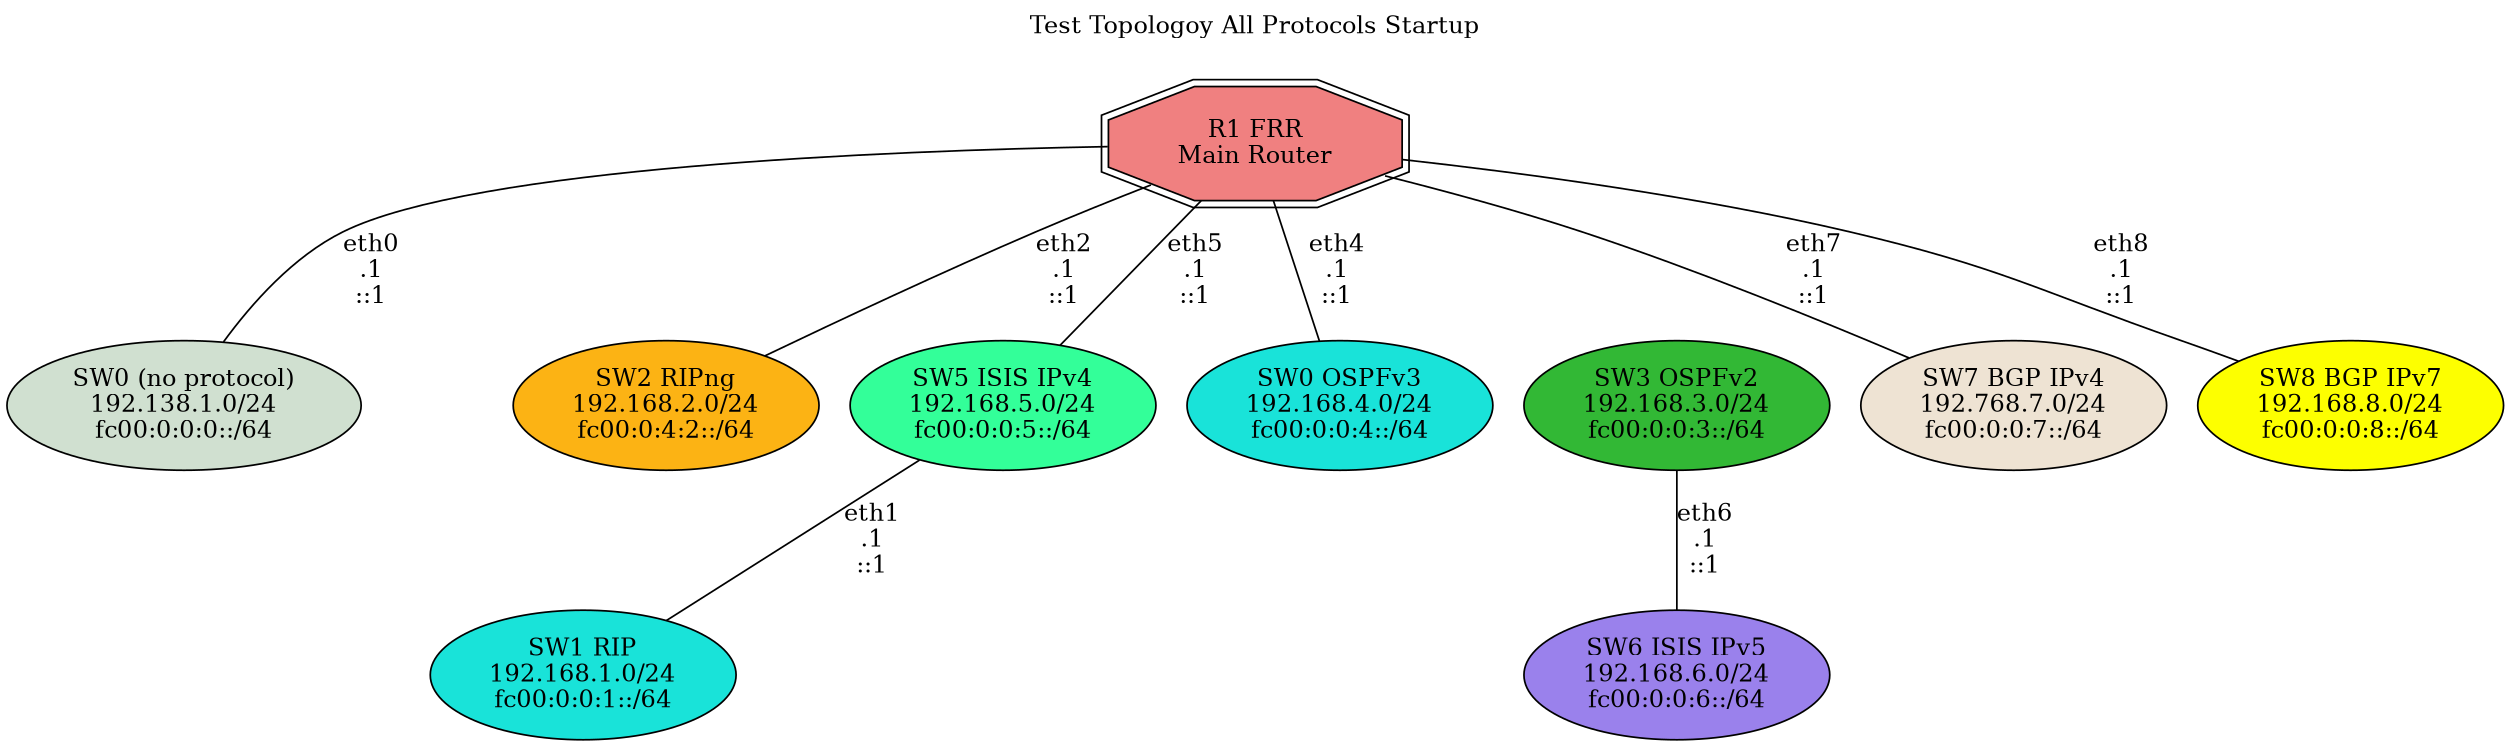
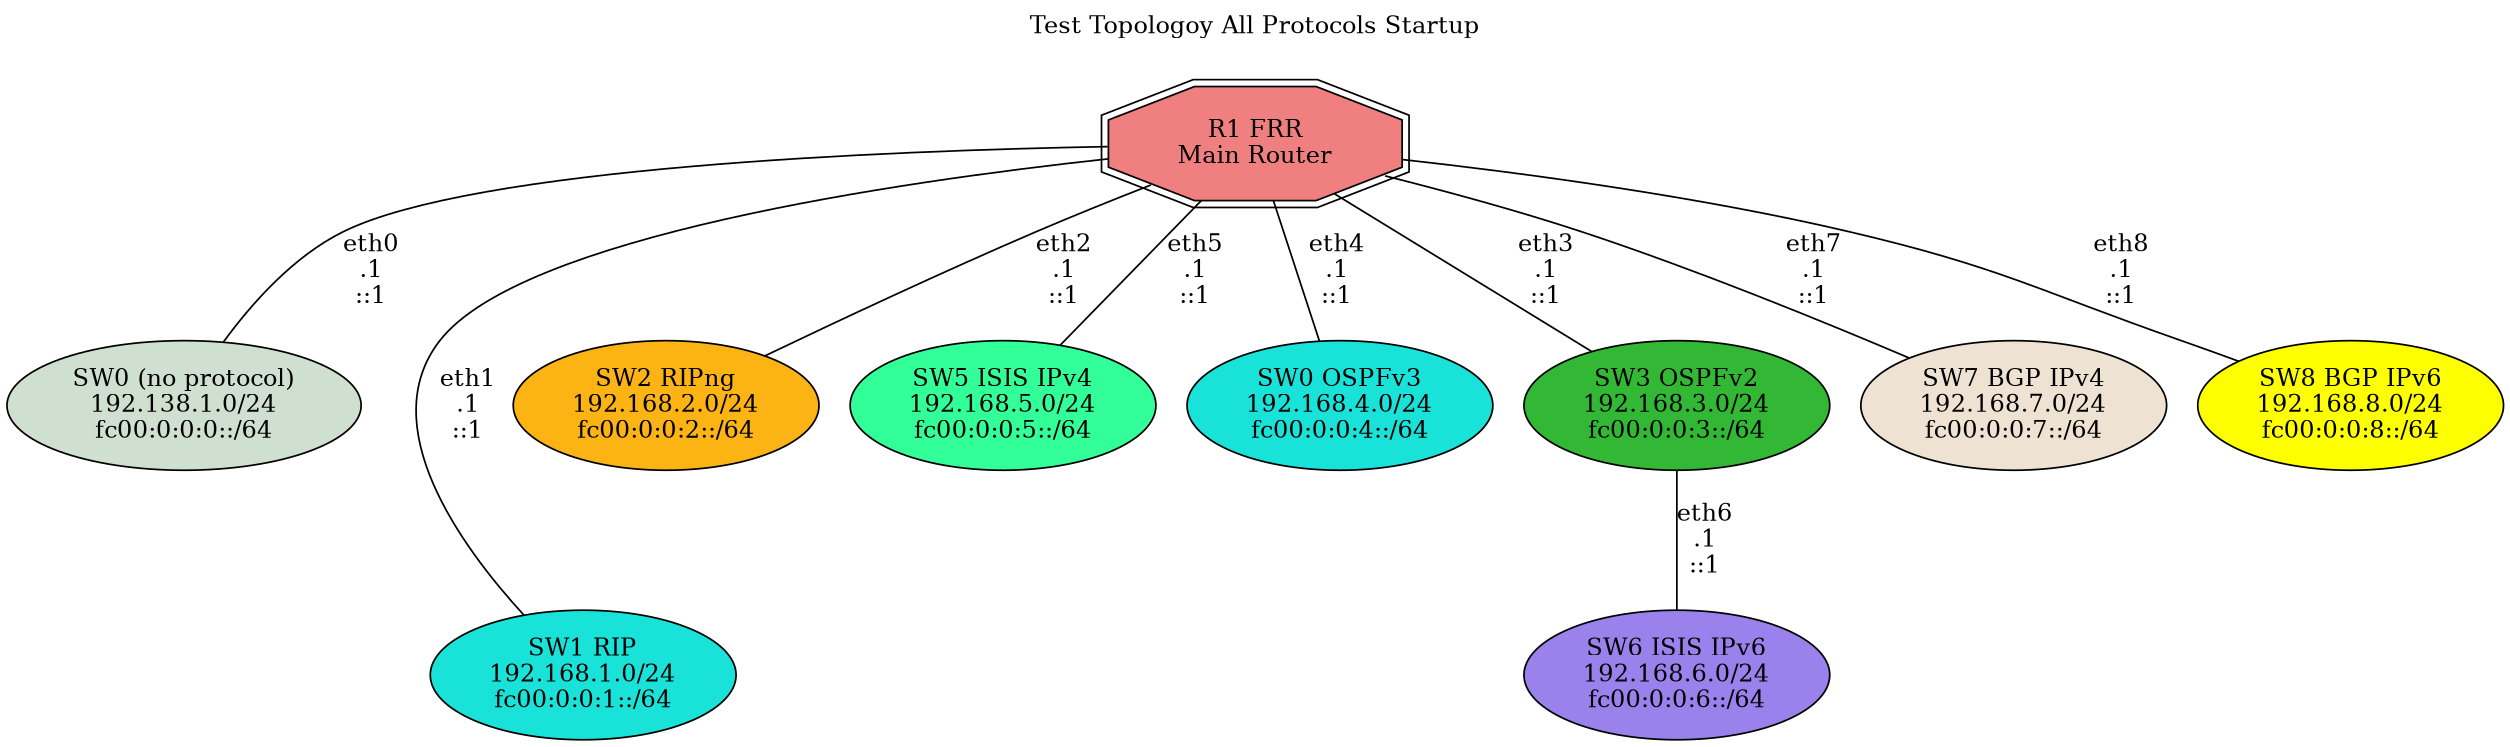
none -> (1463, 273)
(666, 405) -> (666, 405)
(2014, 405) -> (2014, 405)
(2351, 405) -> (2351, 405)
(793, 540) -> (611, 250)
(1677, 675) -> (1677, 675)
